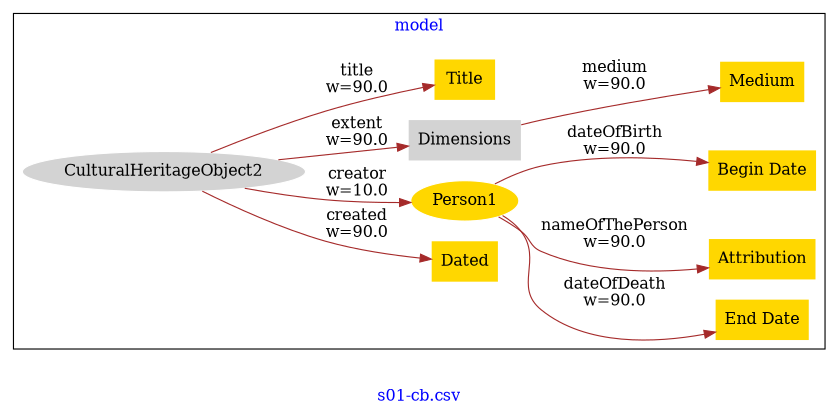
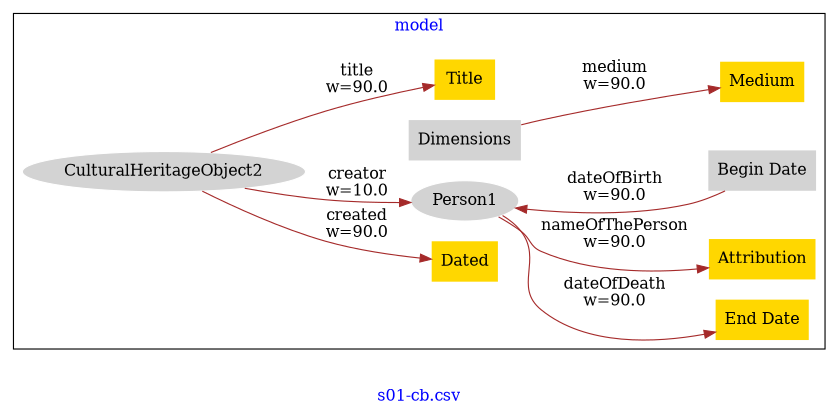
(338, 154) -> none
(594, 159) -> (627, 212)
(762, 171) -> (762, 171)
(465, 201) -> (465, 201)
